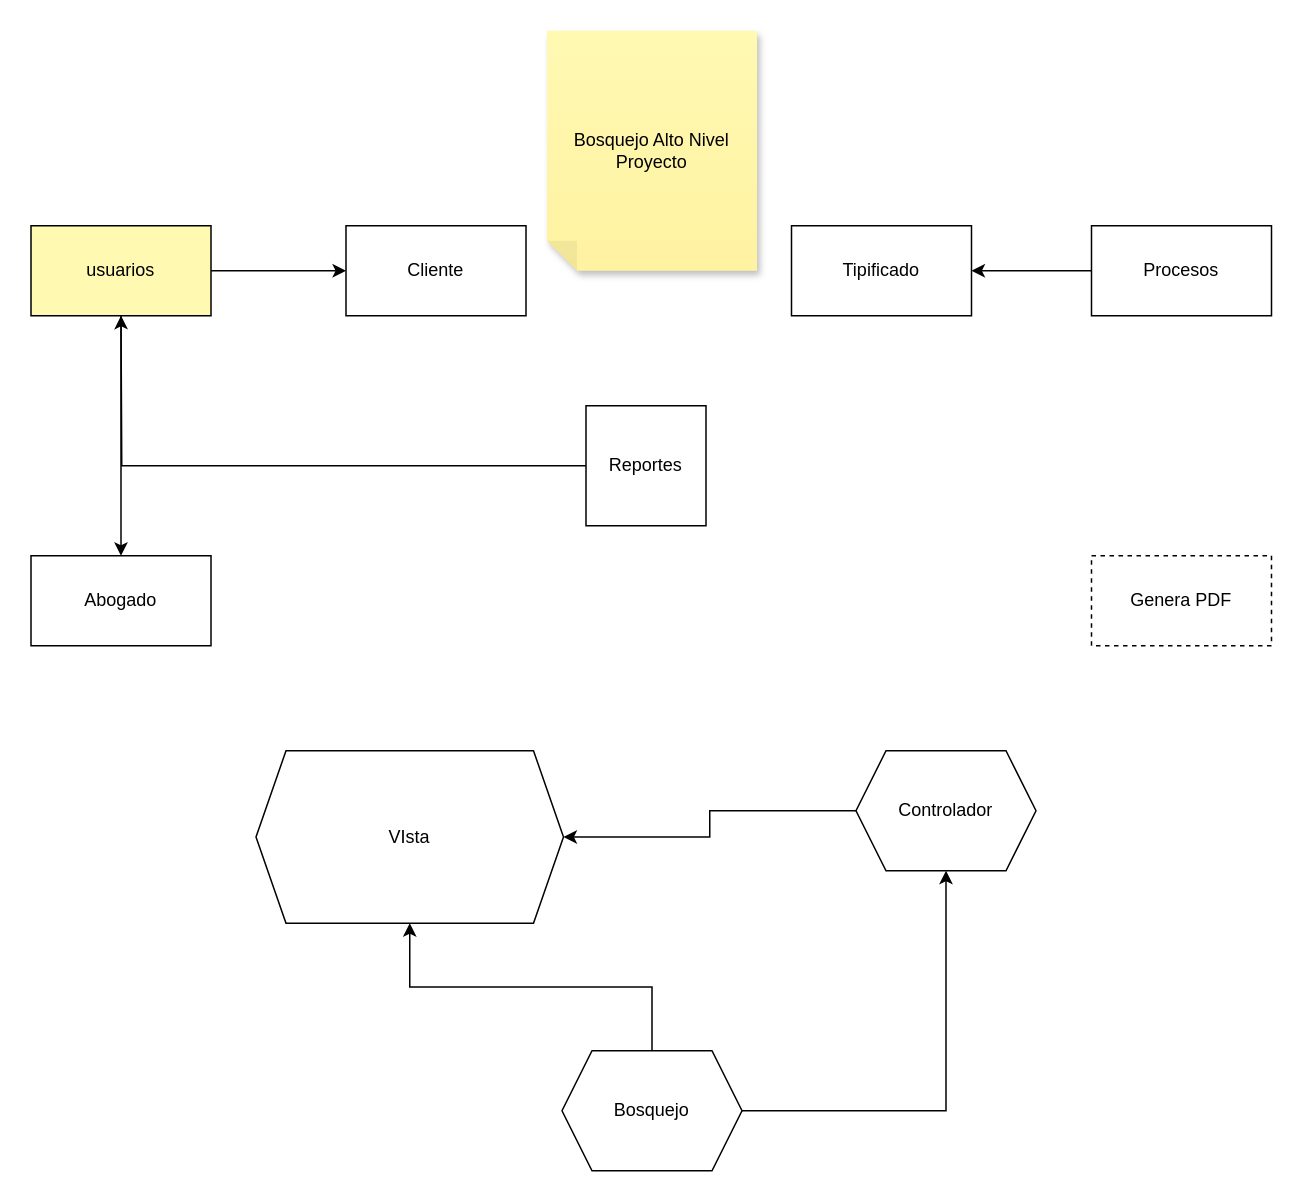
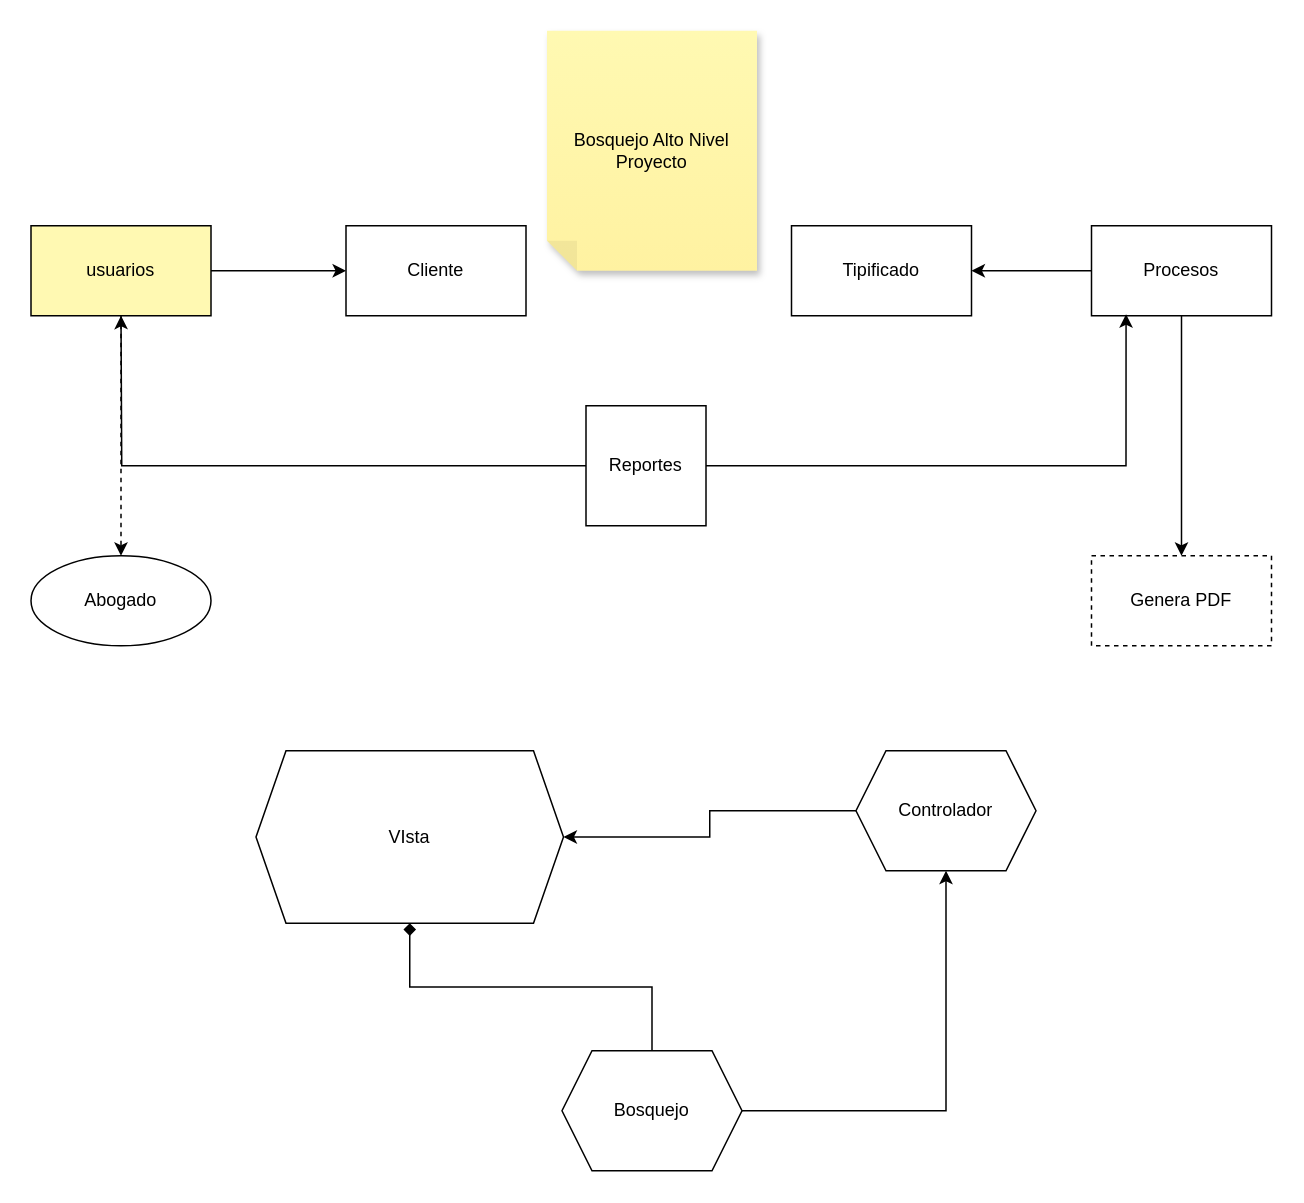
none -> (1181, 431)
none -> (986, 466)
(121, 504) -> (121, 504)
(121, 601) -> (121, 601)
(410, 935) -> (410, 936)
